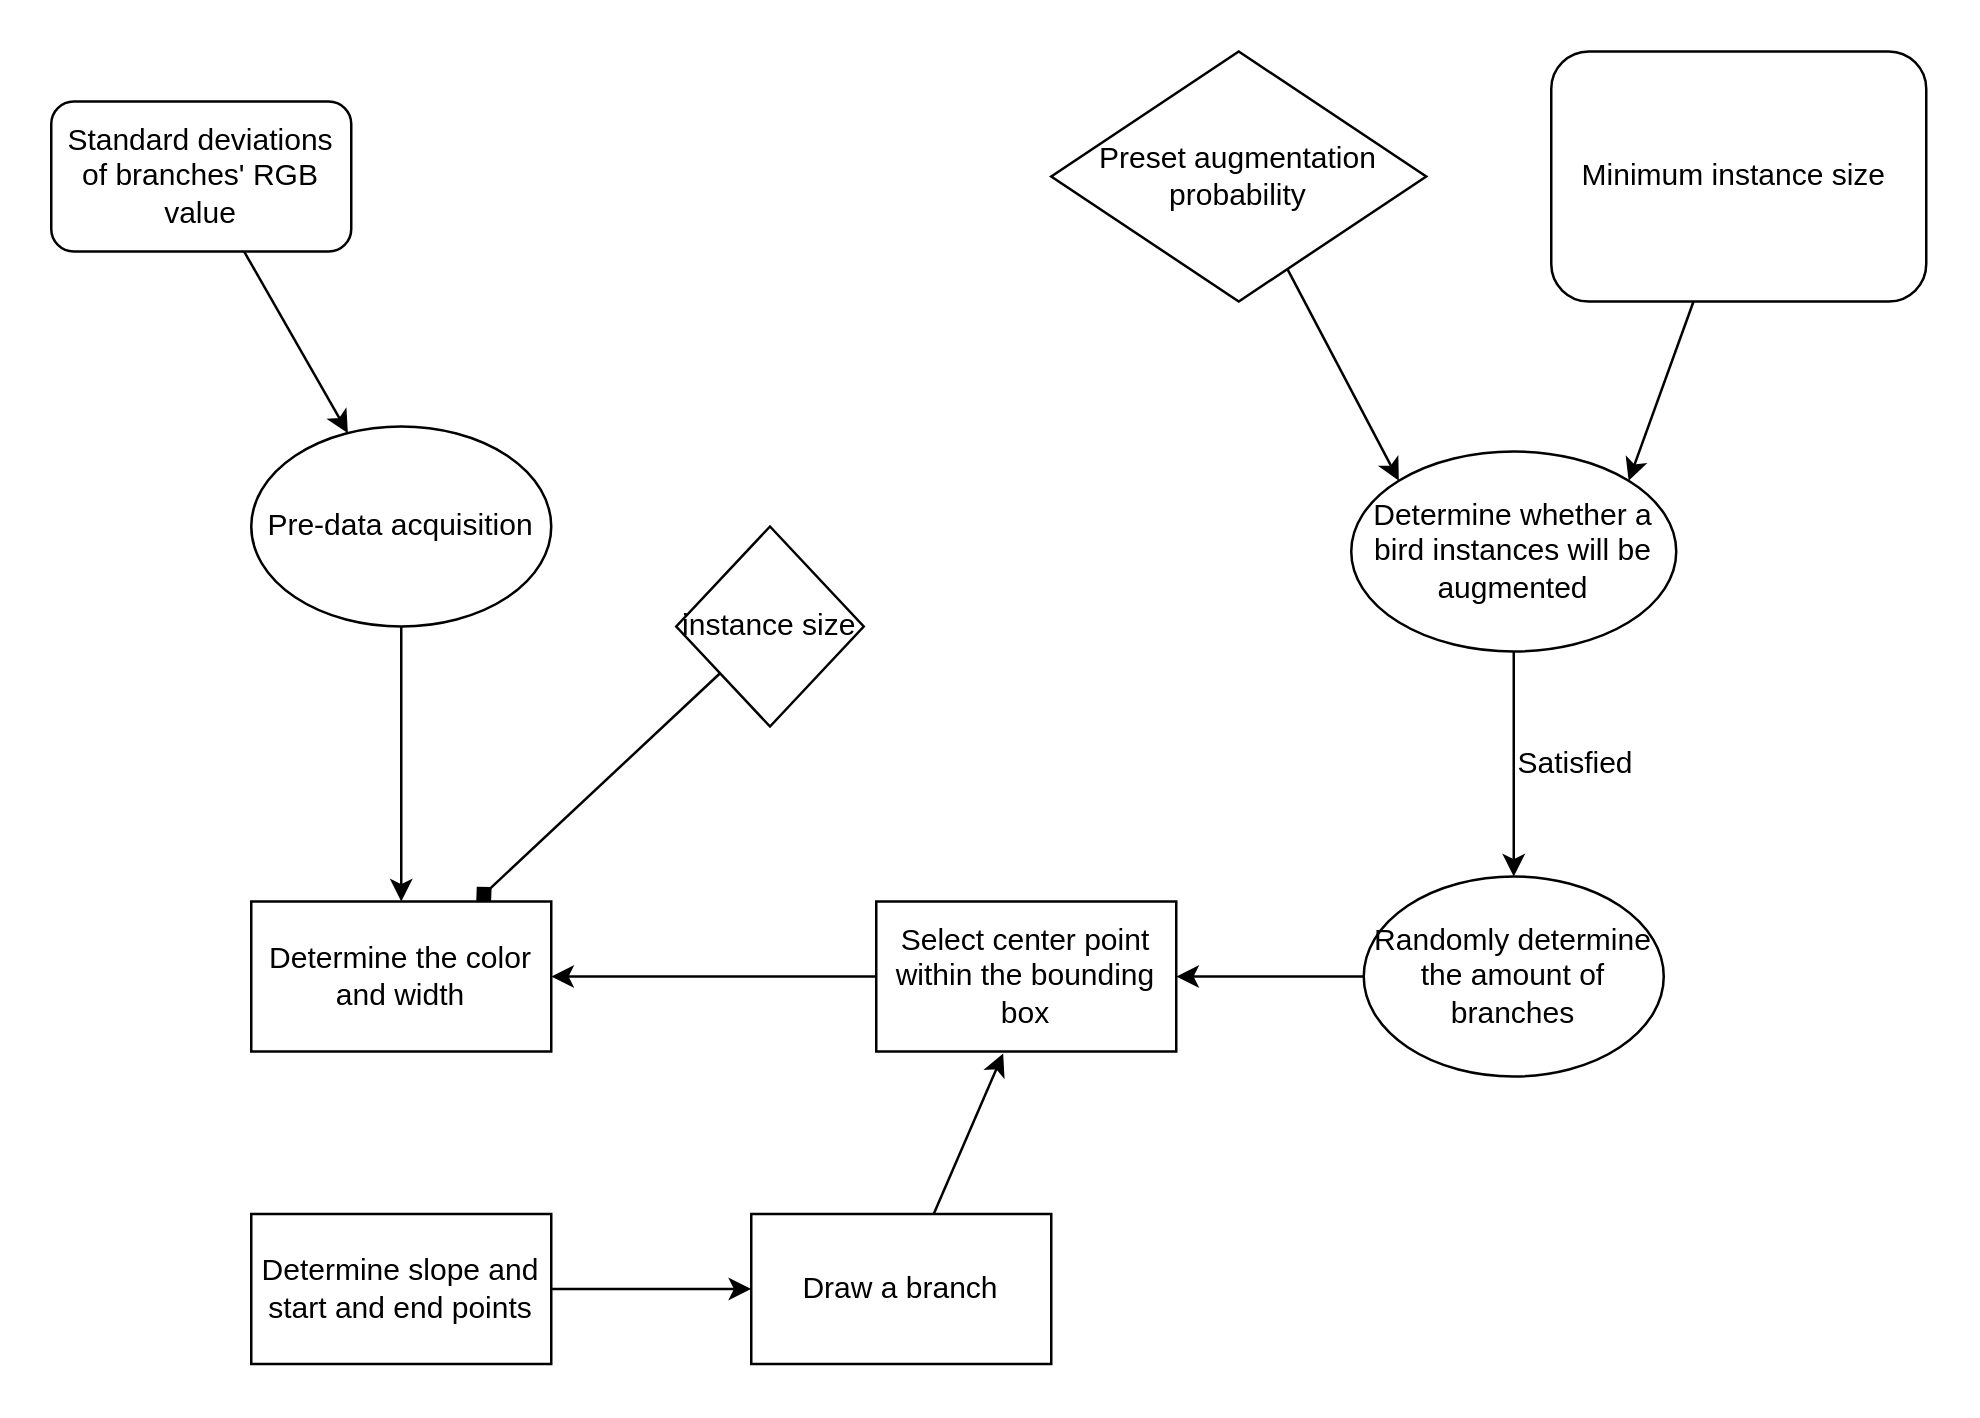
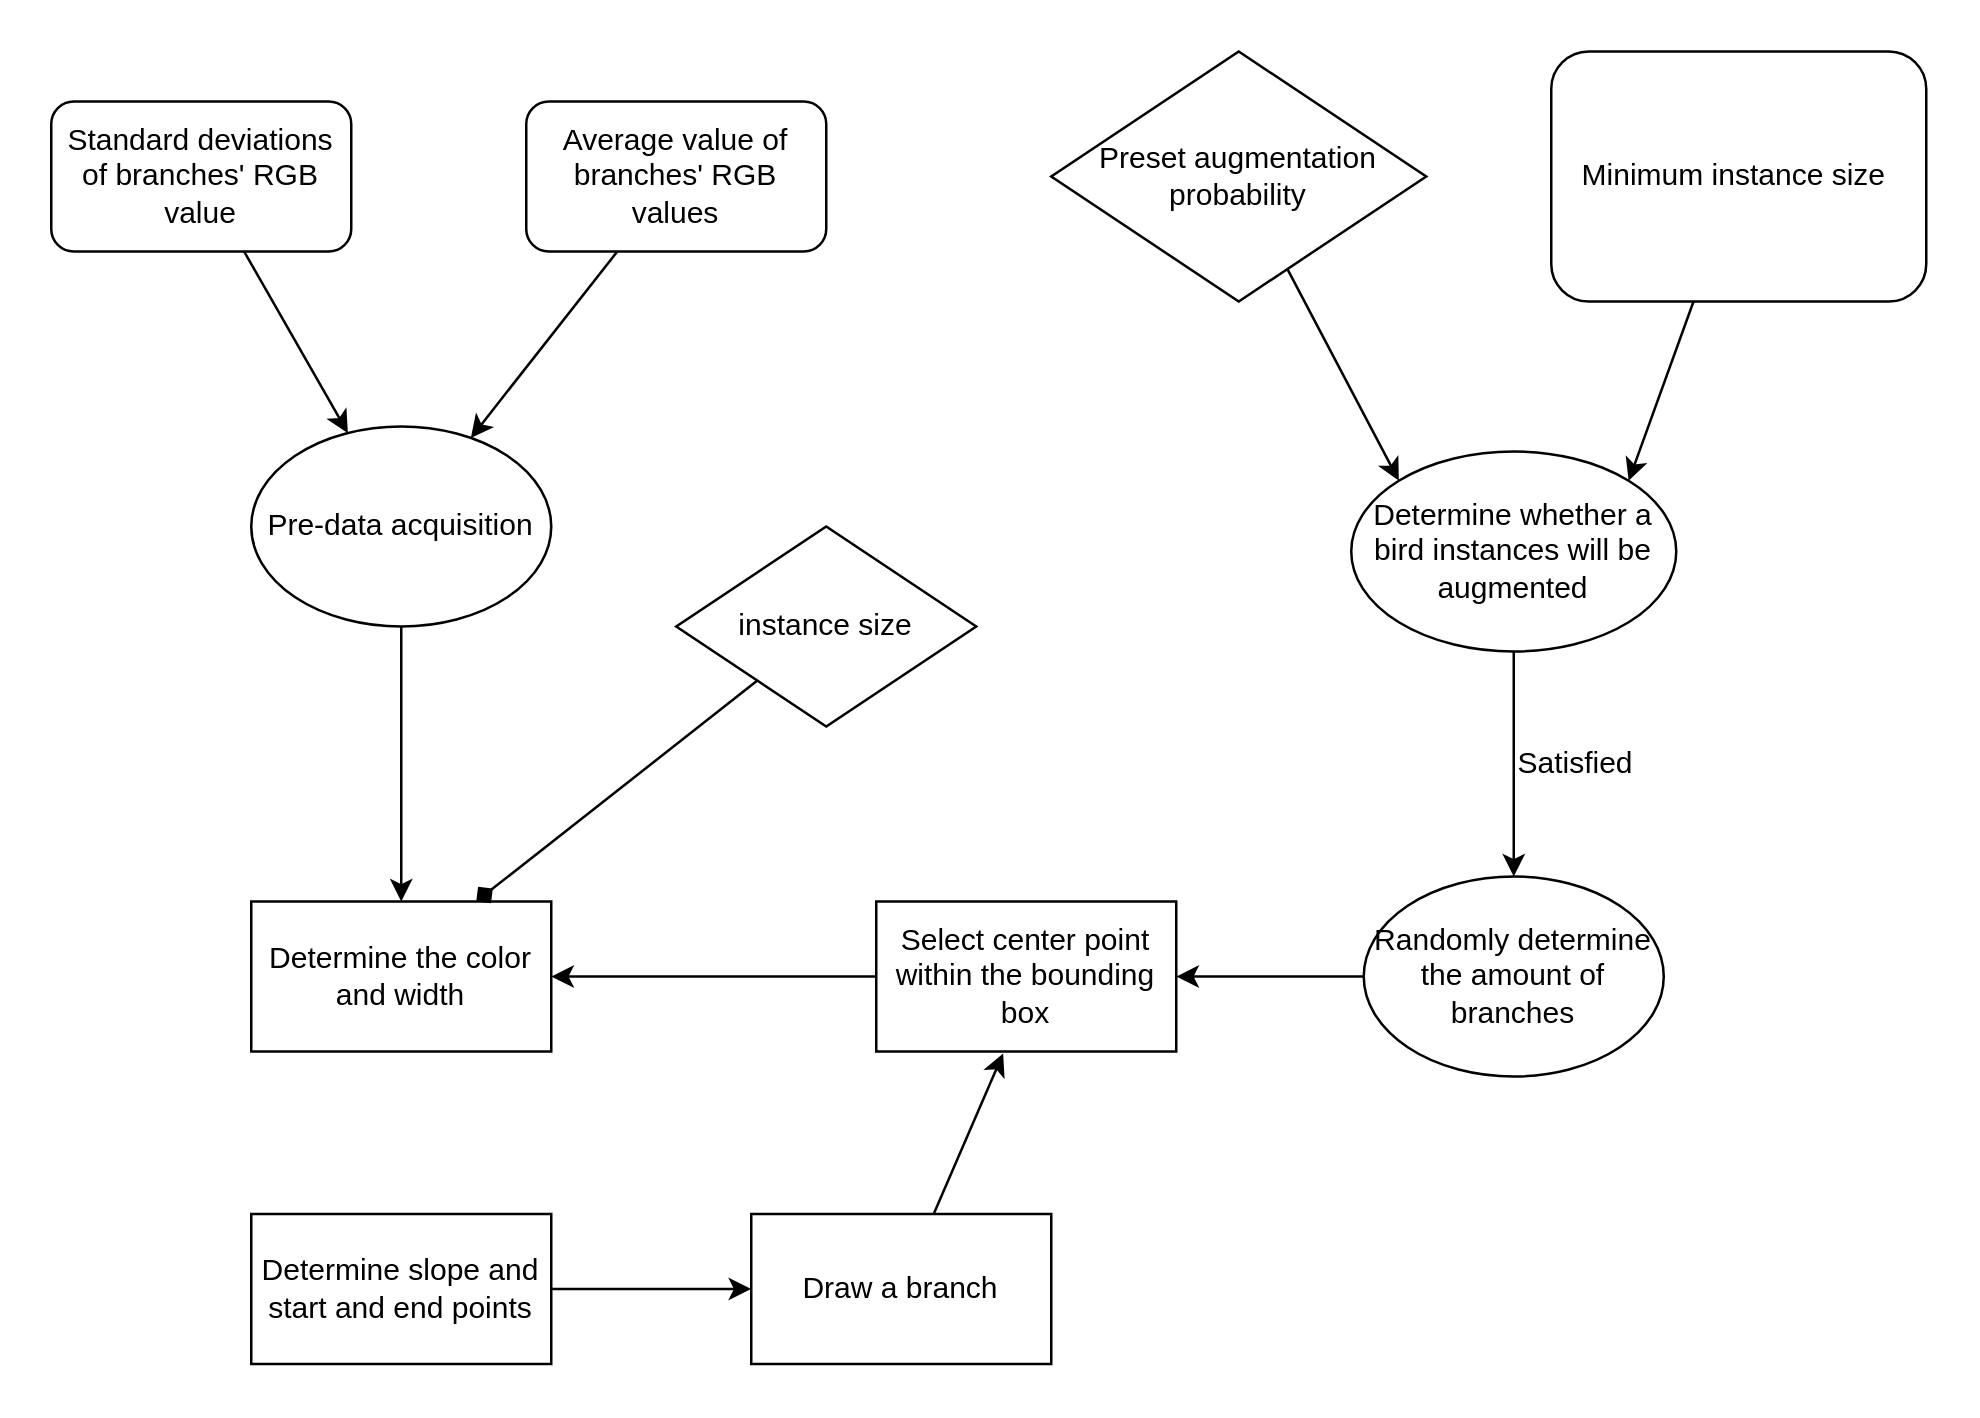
none -> (676, 176)
none -> (549, 338)
(770, 626) -> (826, 626)
